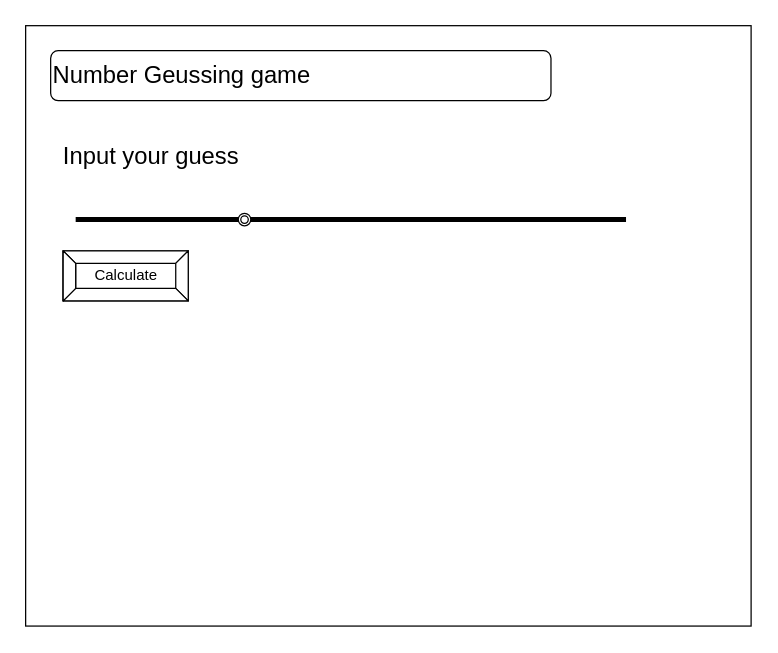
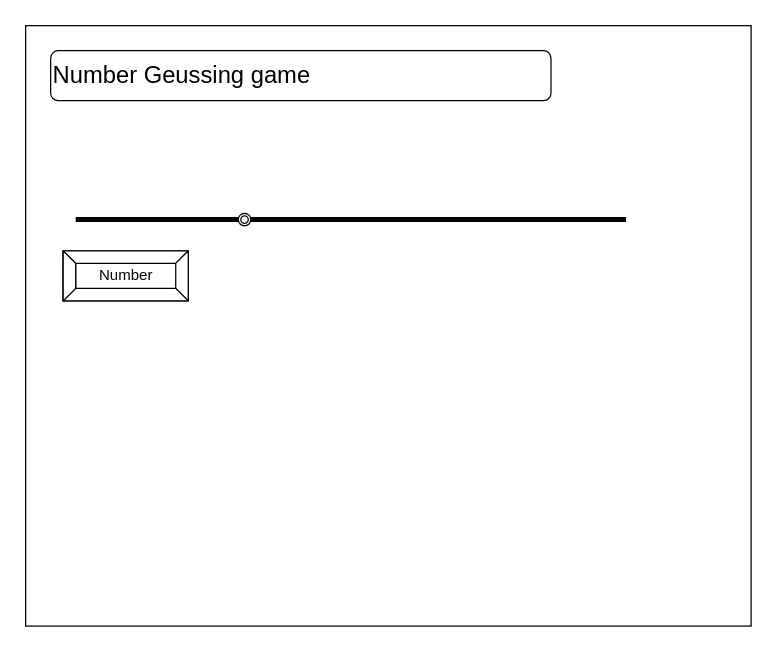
(151, 157) -> none
(126, 276) -> (126, 276)
